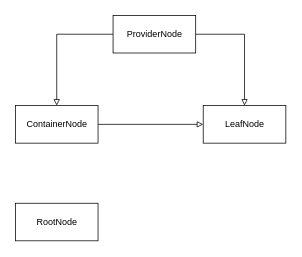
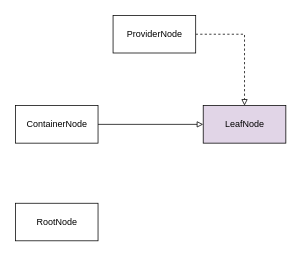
(57, 38) -> none
(244, 43) -> (244, 43)
(244, 124) -> (244, 124)
